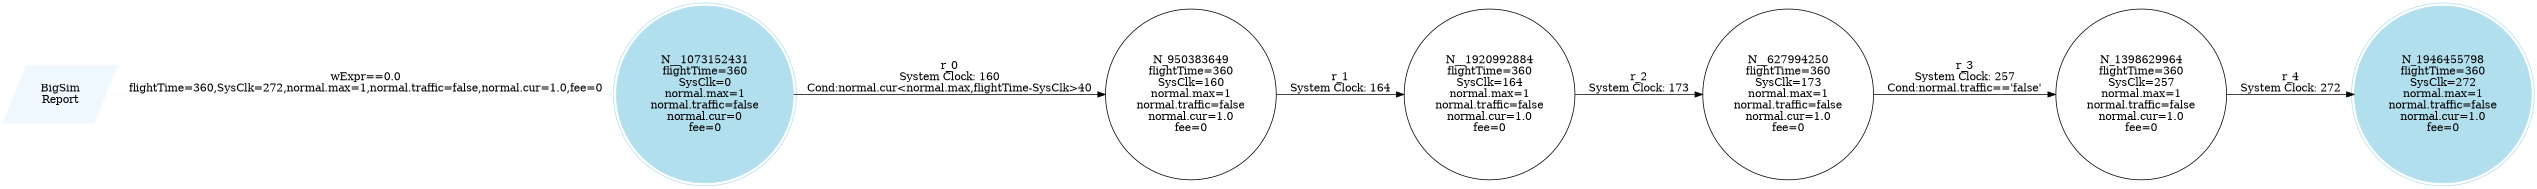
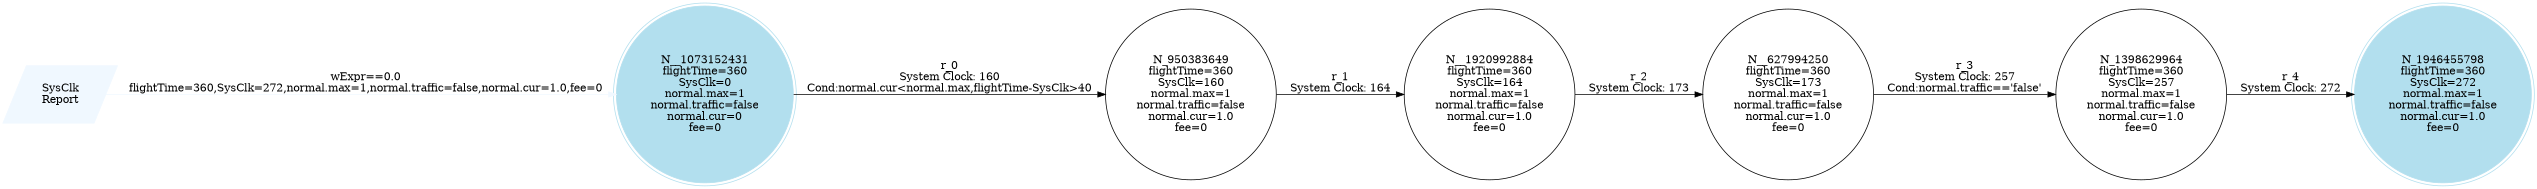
(60, 94) -> (60, 94)
